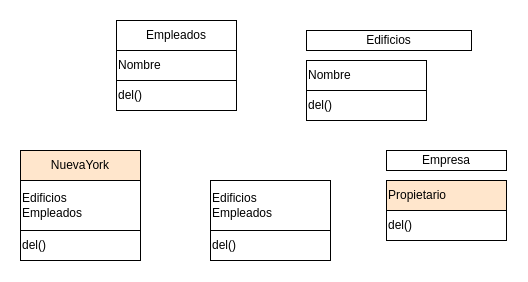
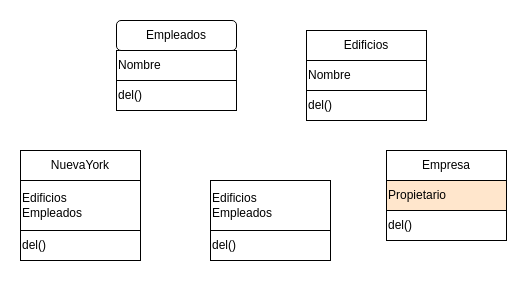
(177, 36) -> (177, 36)
(389, 41) -> (367, 46)
(447, 161) -> (447, 166)
(81, 166) -> (81, 166)
